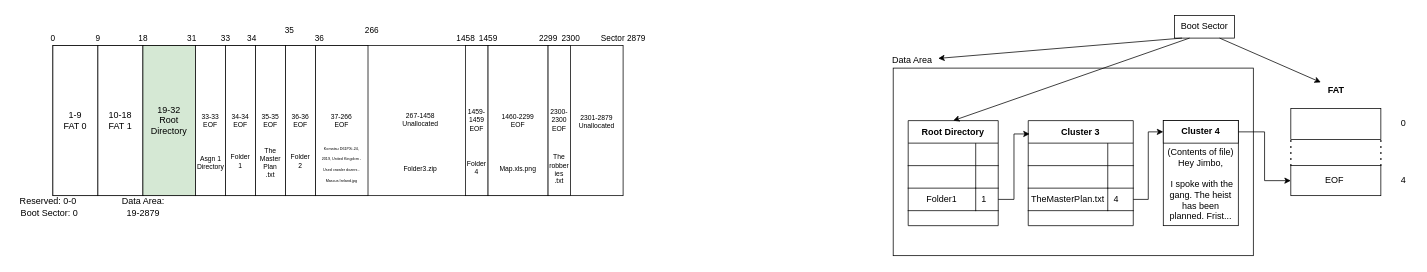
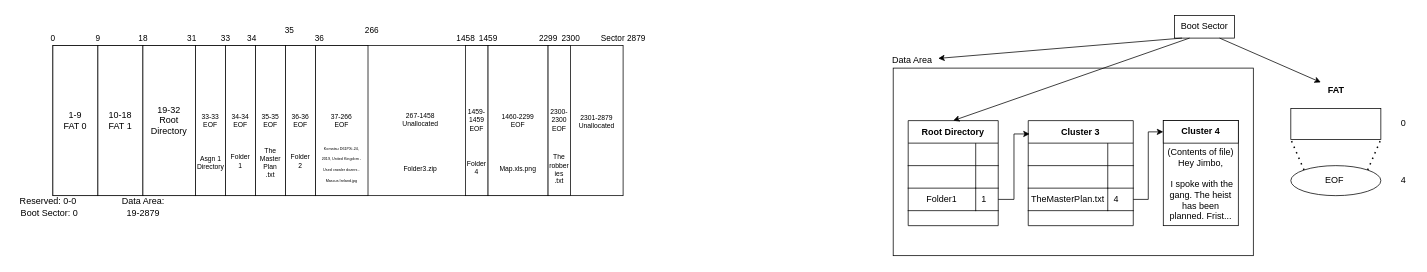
(169, 120) -> (169, 120)
(1264, 165) -> none
(1335, 180) -> (1335, 180)
